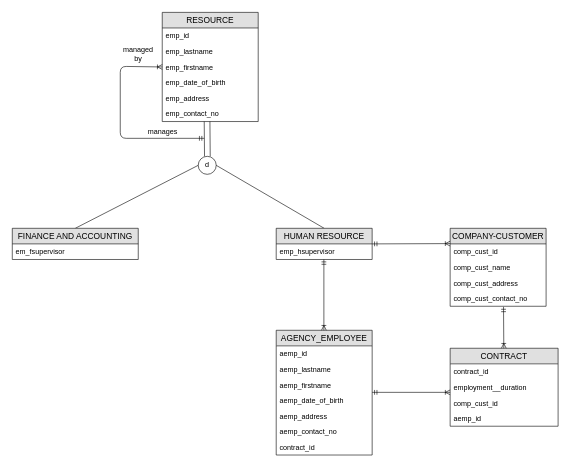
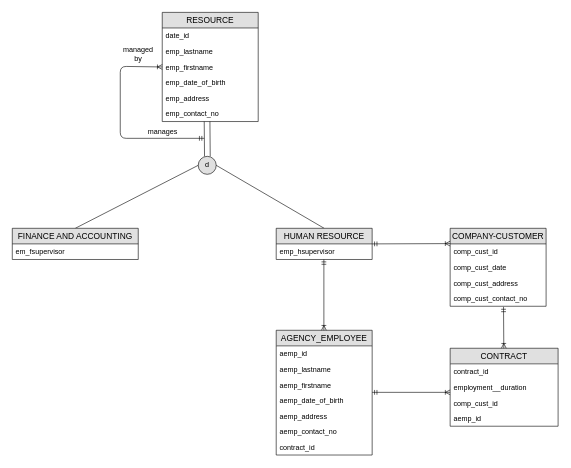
(177, 36) -> (179, 36)
(207, 165) -> (207, 165)
(482, 268) -> (482, 268)
